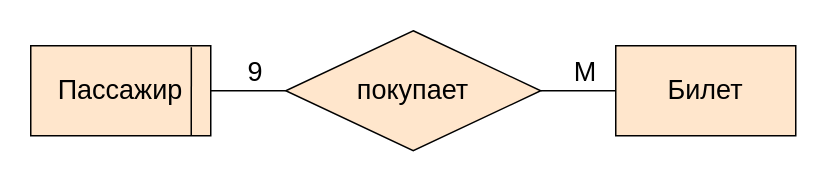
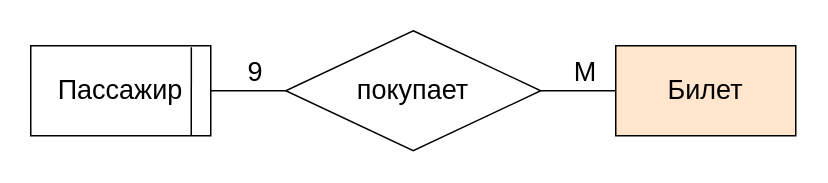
(121, 91) -> (121, 91)
(413, 91) -> (413, 91)
